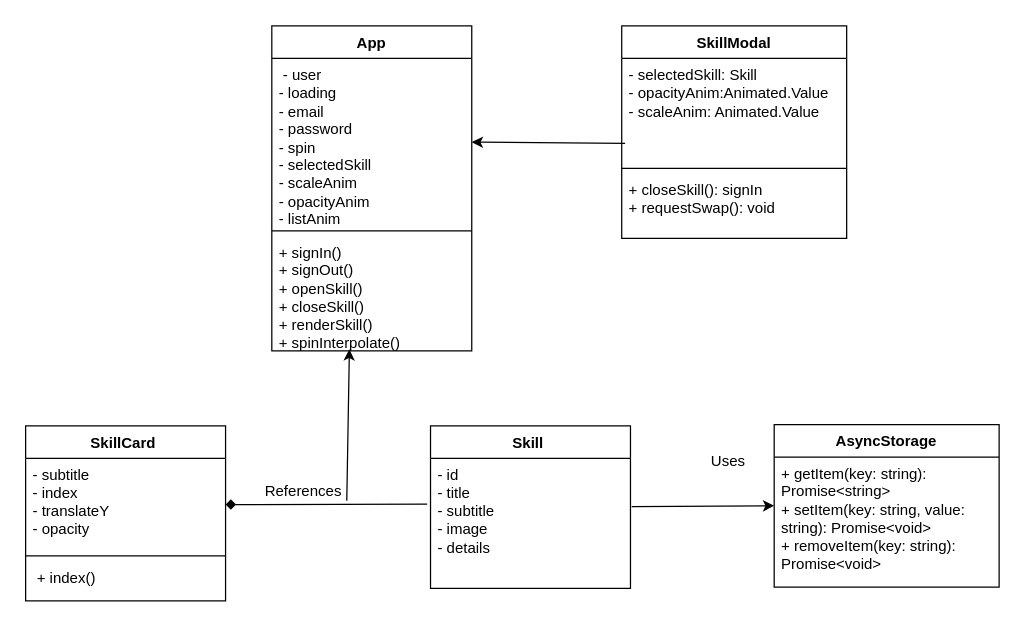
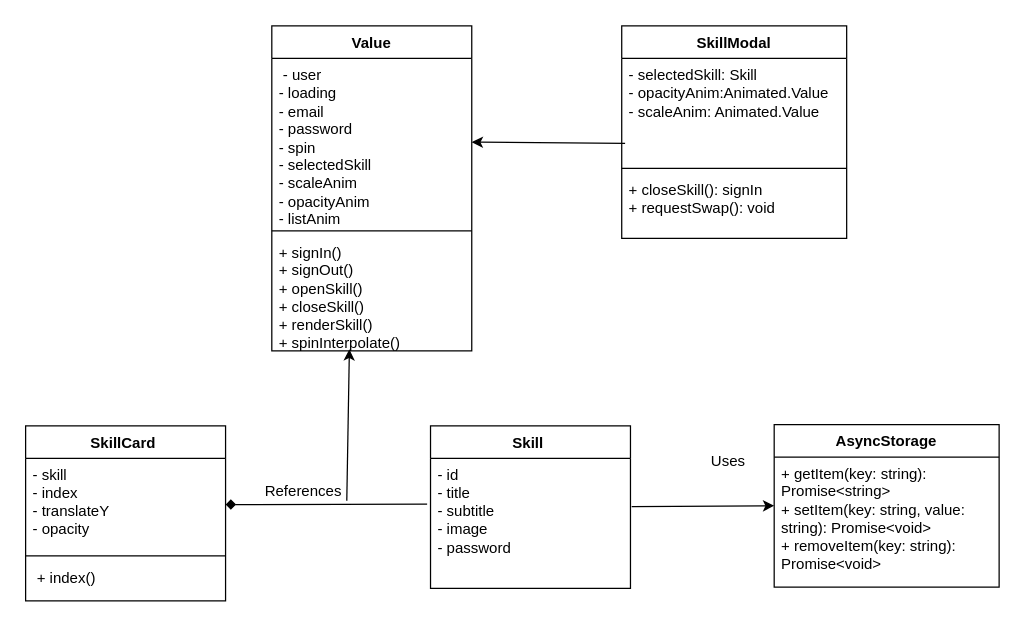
(372, 43) -> (372, 43)
(80, 503) -> (80, 503)
(474, 512) -> (478, 512)
